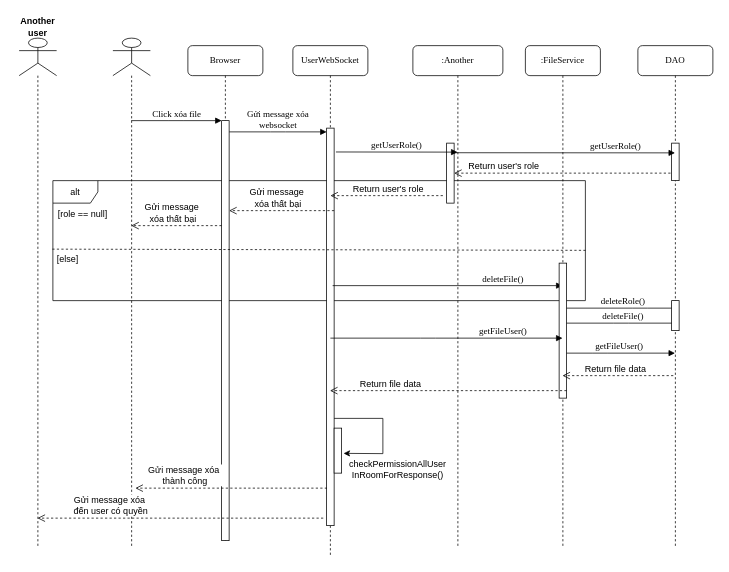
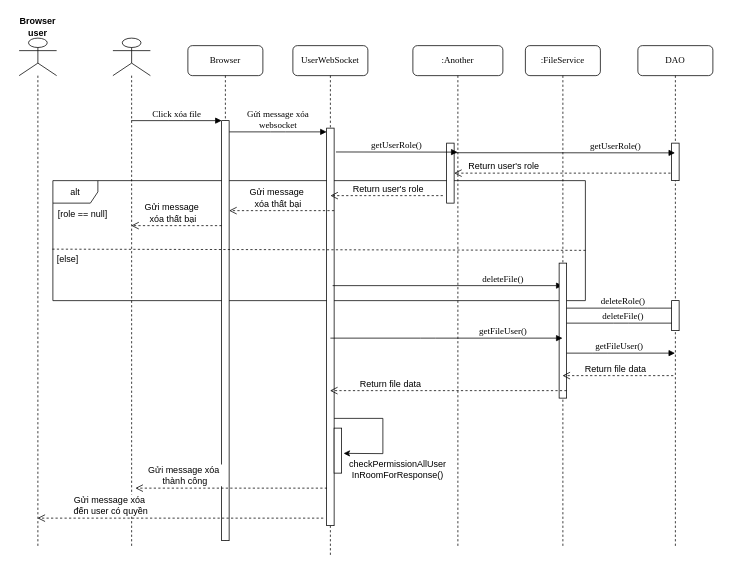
(38, 27) -> (38, 27)
